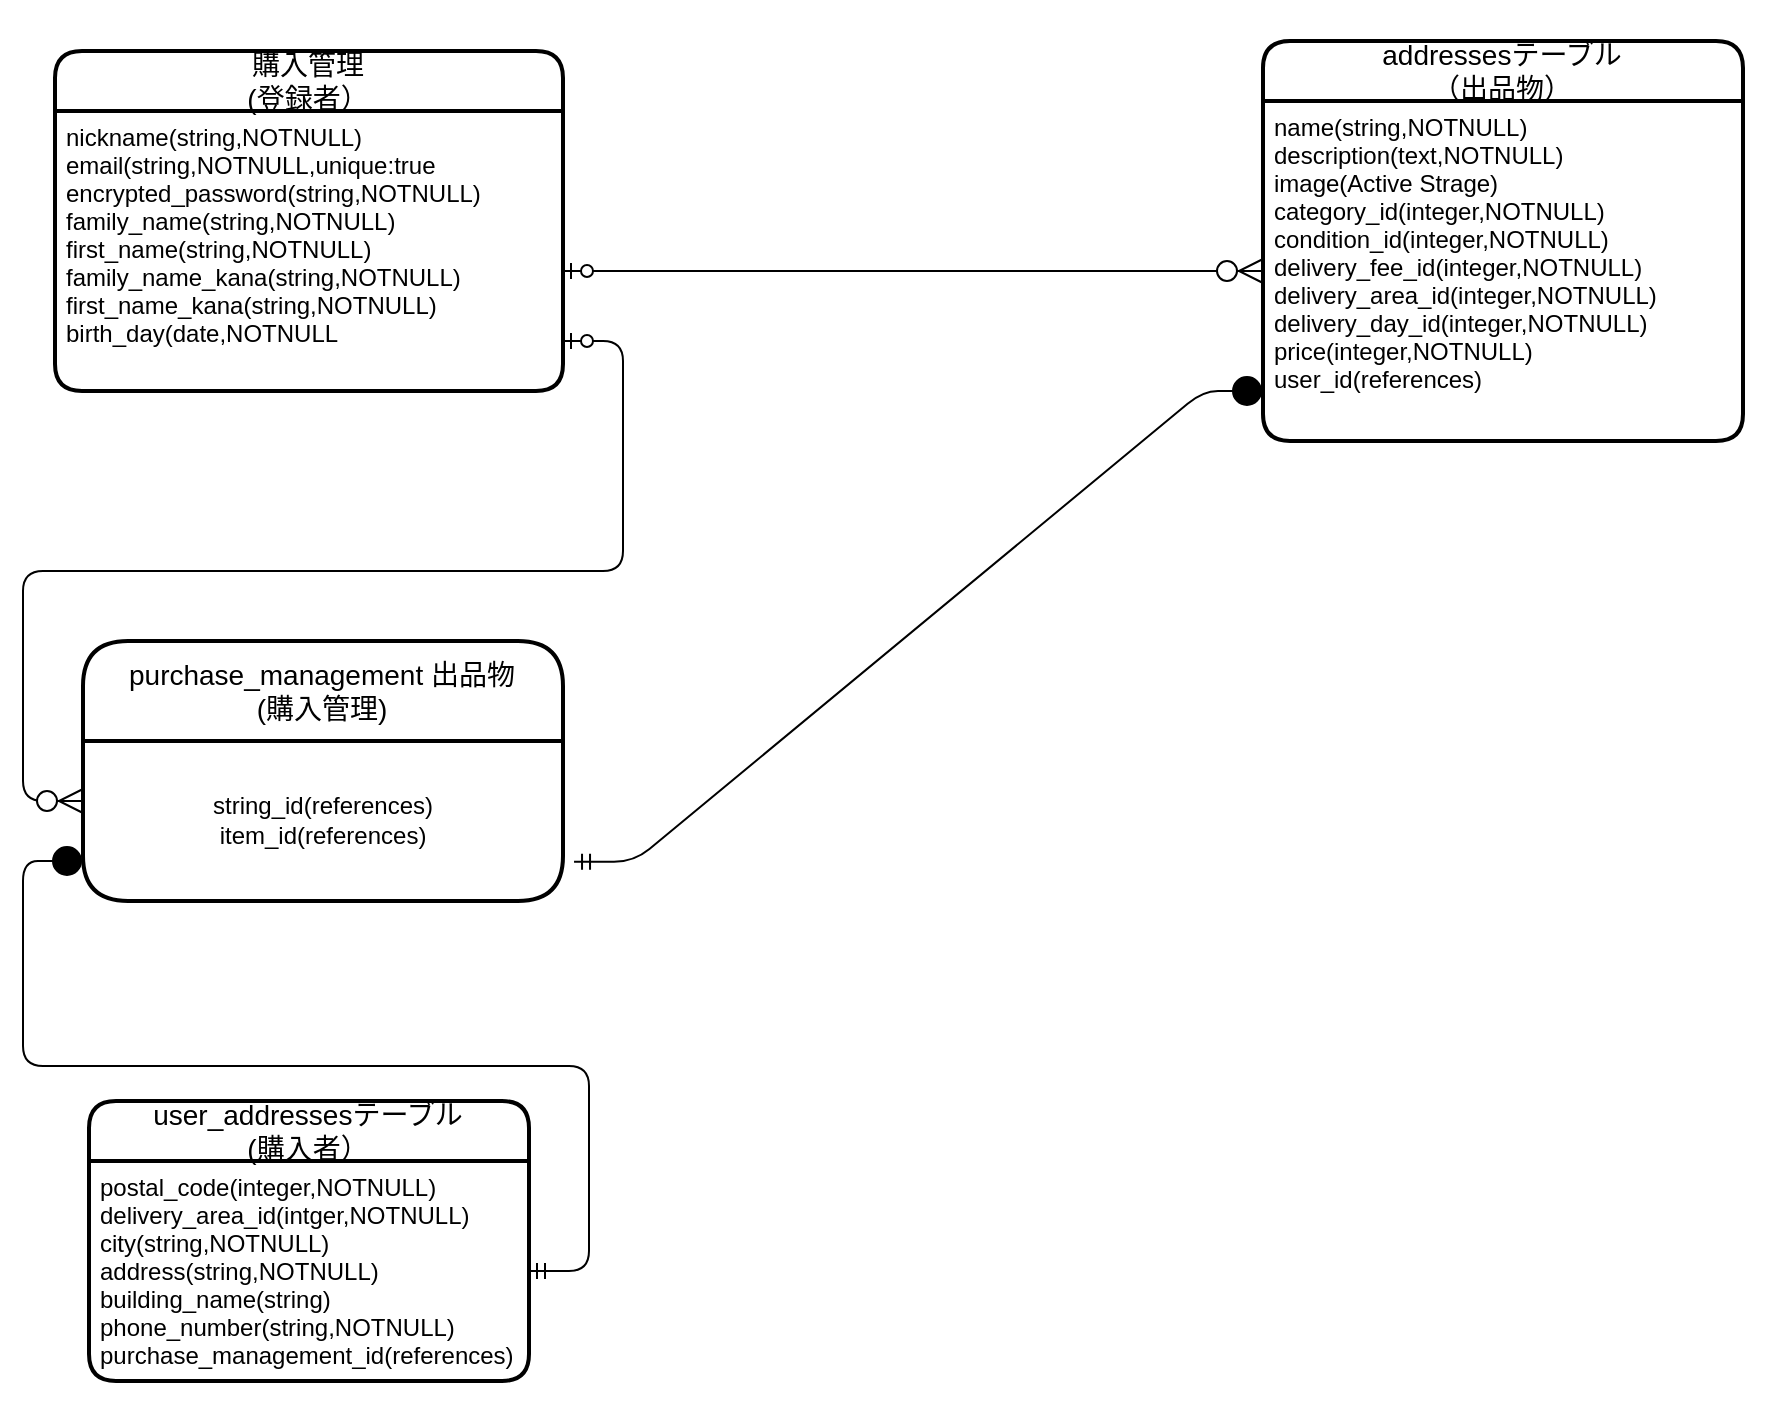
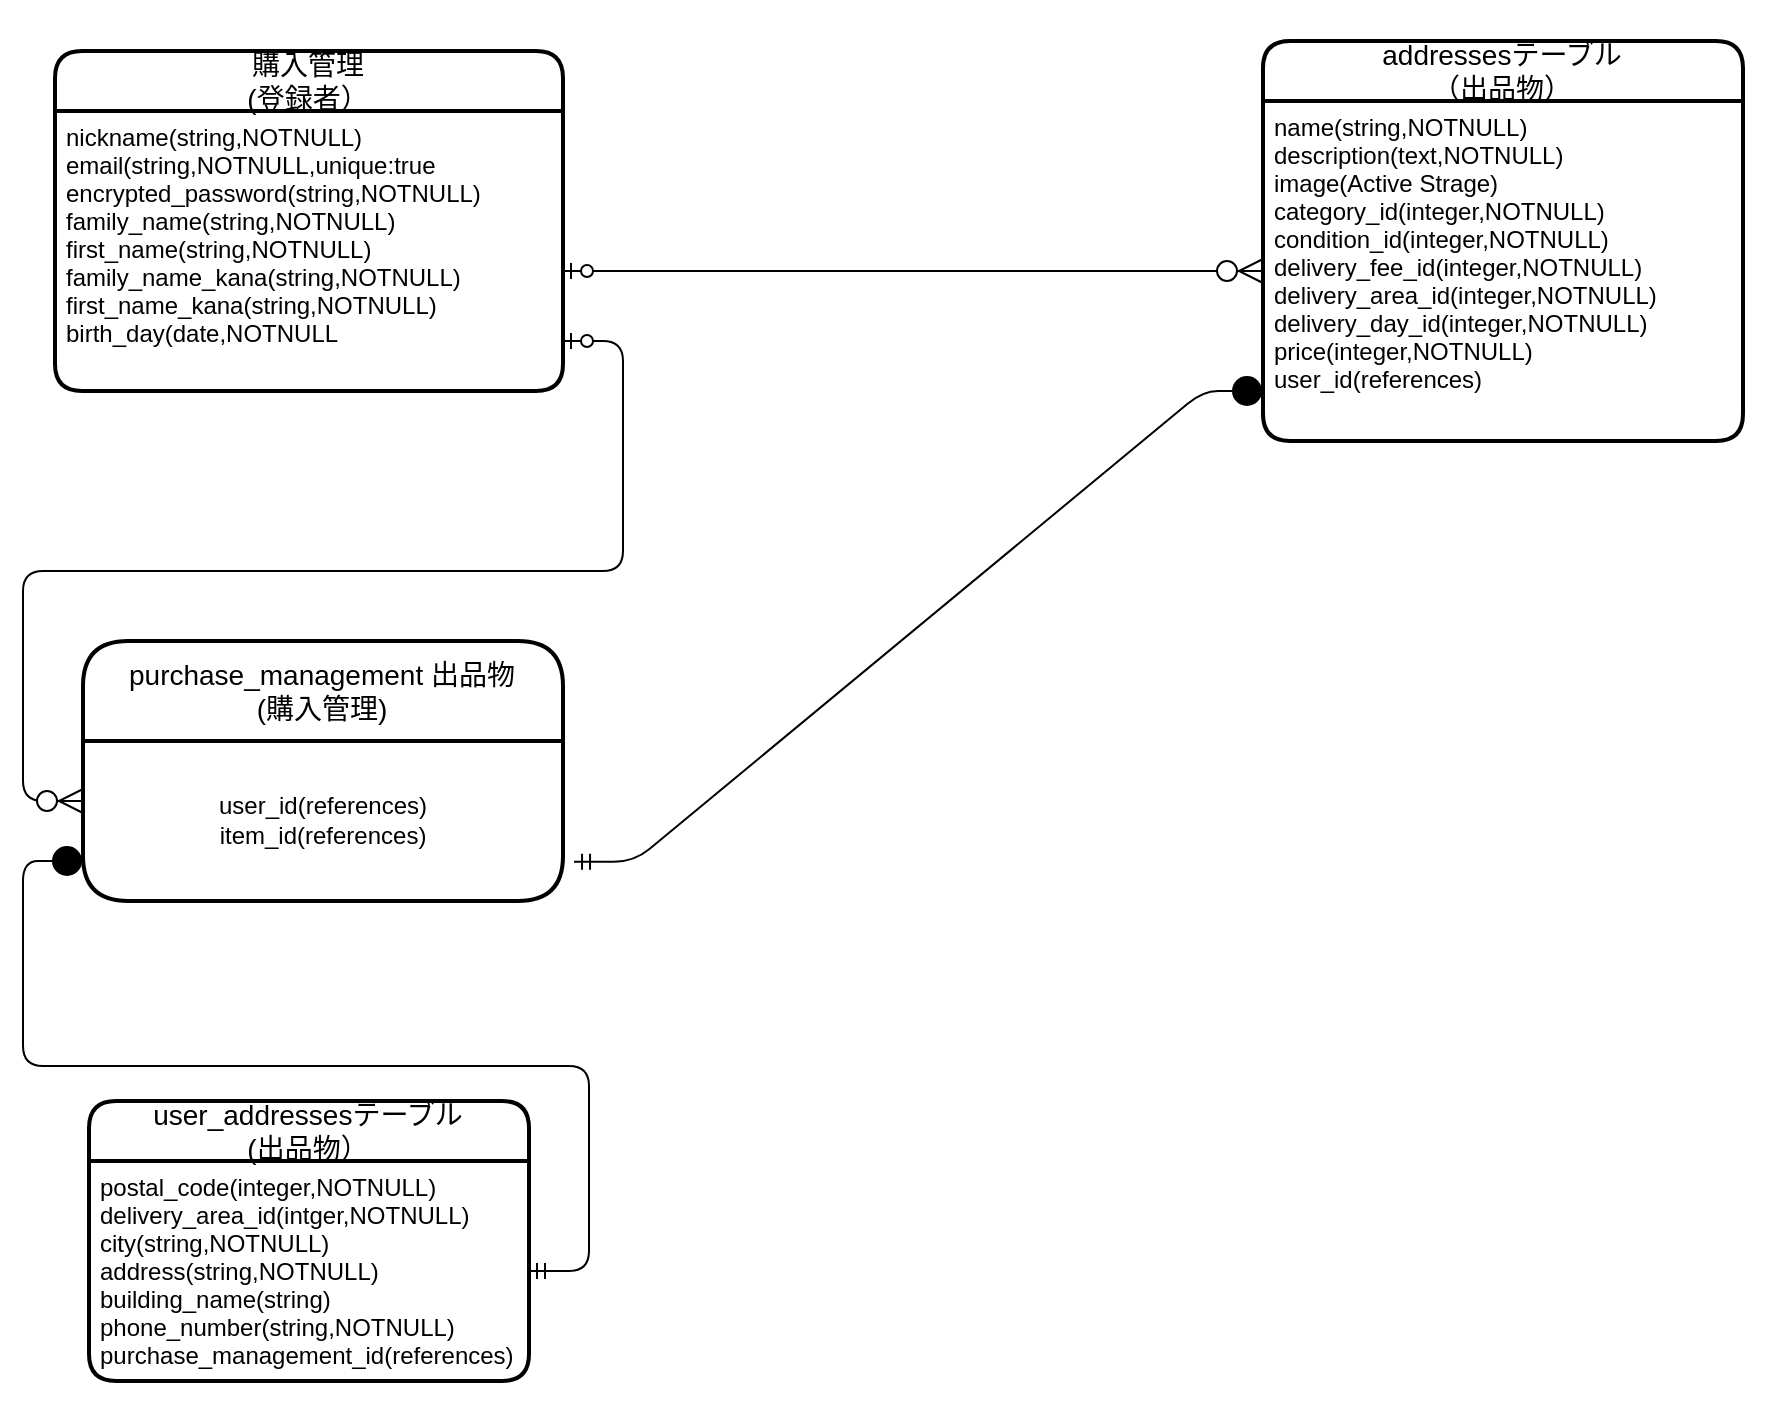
(324, 821) -> (324, 821)
(308, 1116) -> (308, 1116)
